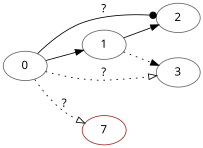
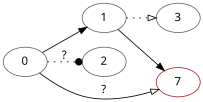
(89, 21) -> (61, 62)
(137, 33) -> (138, 47)
(137, 57) -> (137, 18)
(97, 80) -> none
(53, 102) -> (93, 98)
